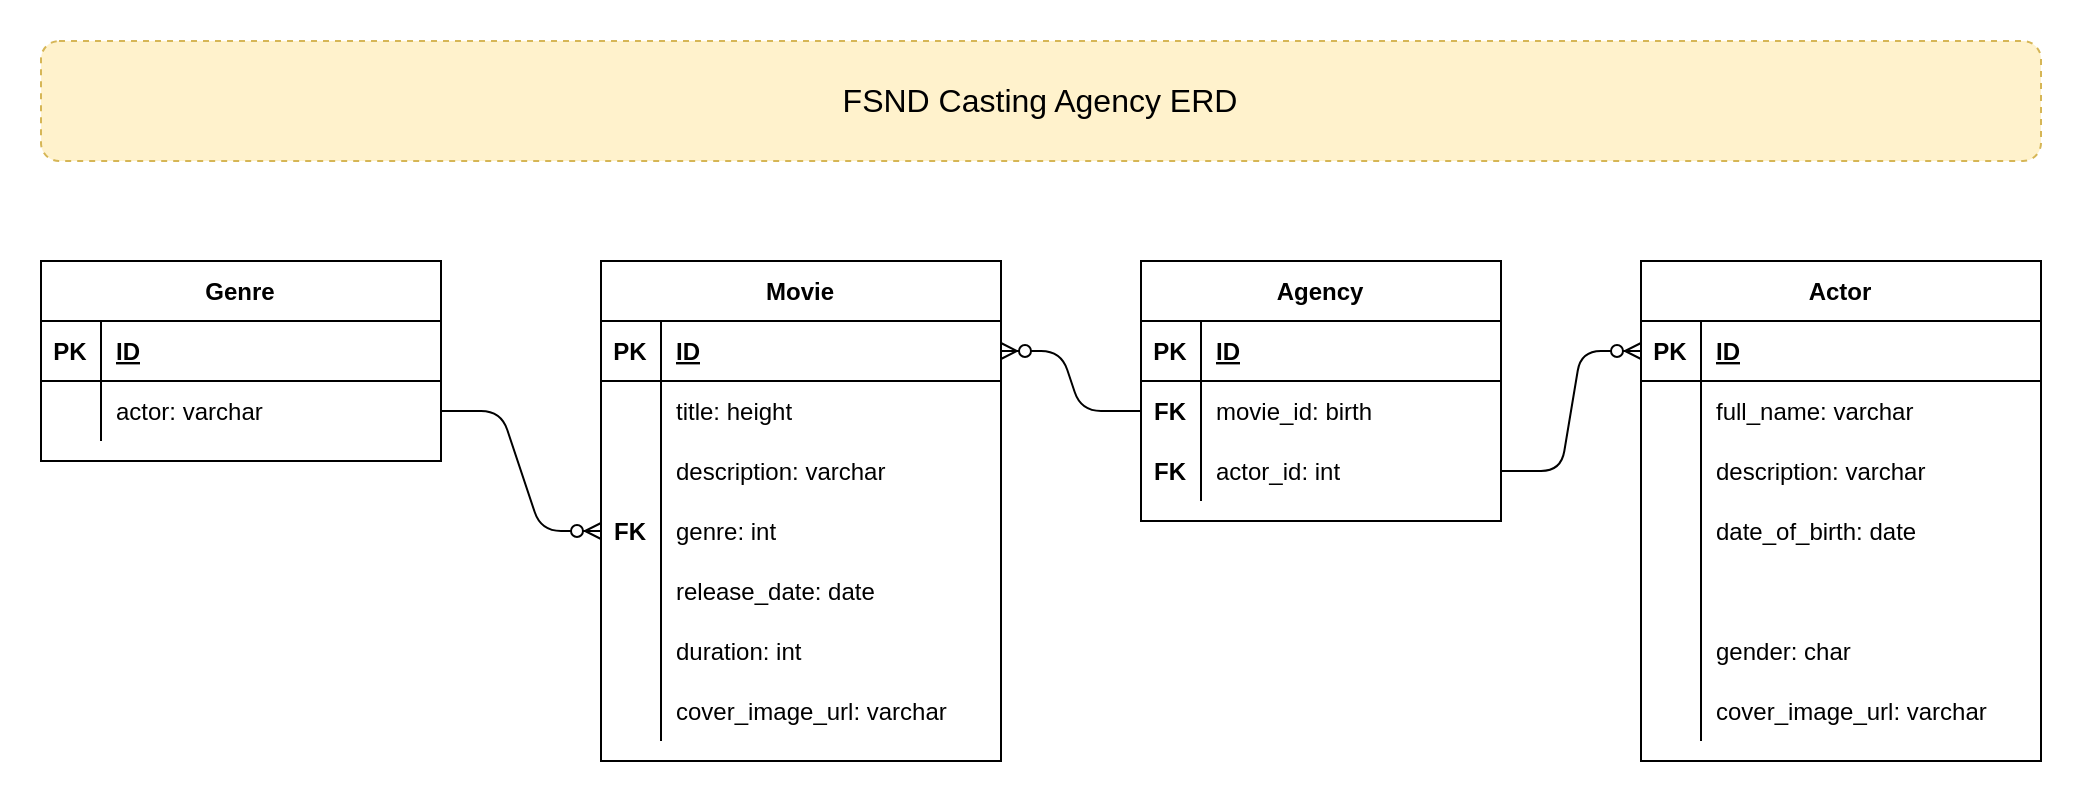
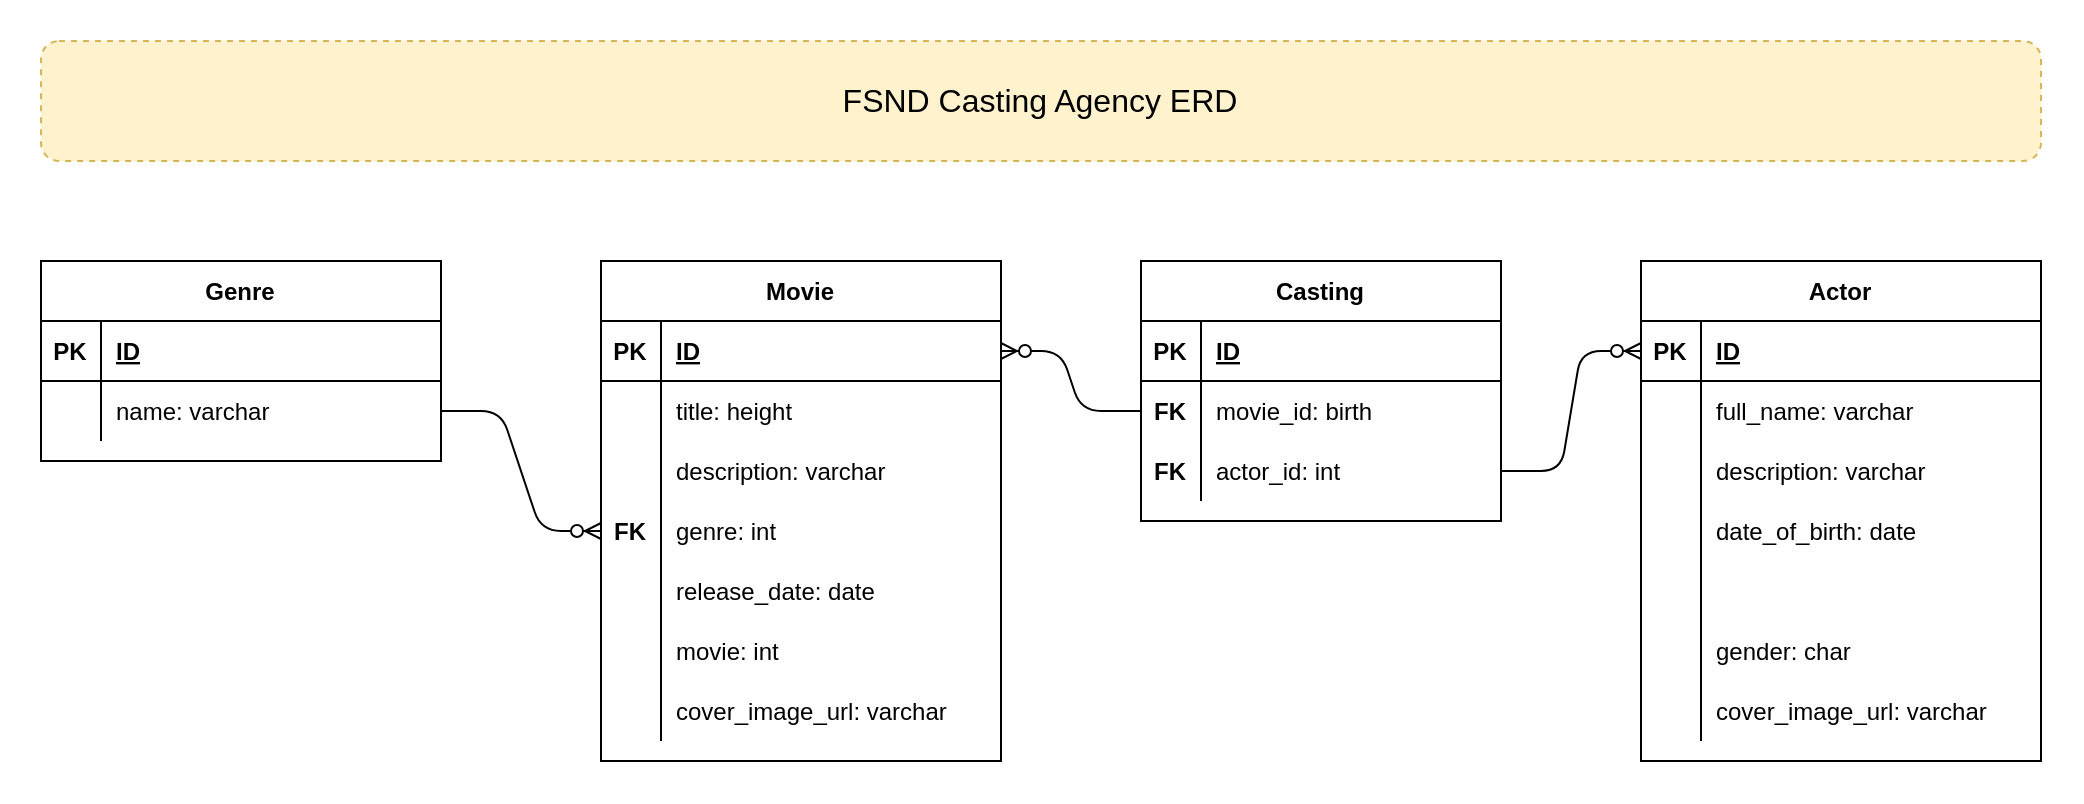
(1320, 292) -> (1320, 292)
(204, 412) -> (197, 412)
(751, 652) -> (731, 652)
